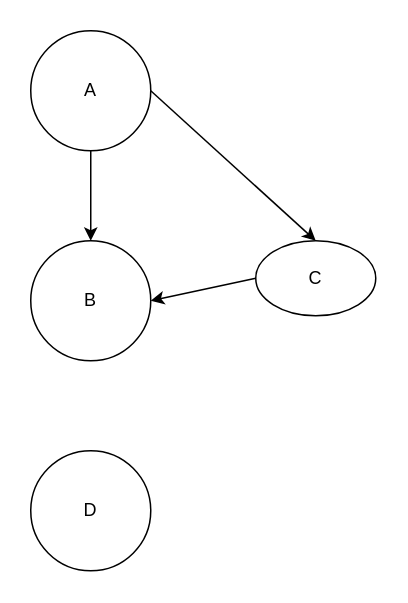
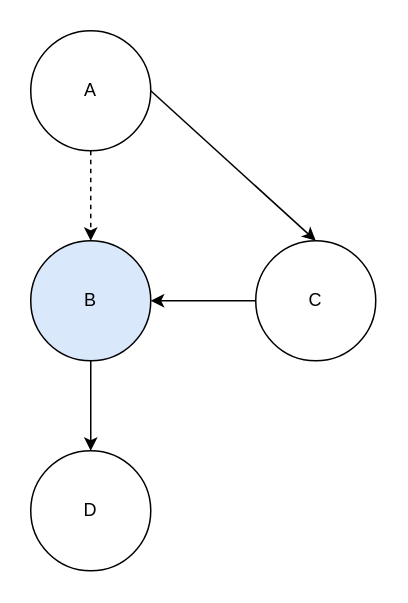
(91, 192) -> (91, 192)
(316, 278) -> (316, 301)
(91, 301) -> (91, 301)
none -> (91, 401)
